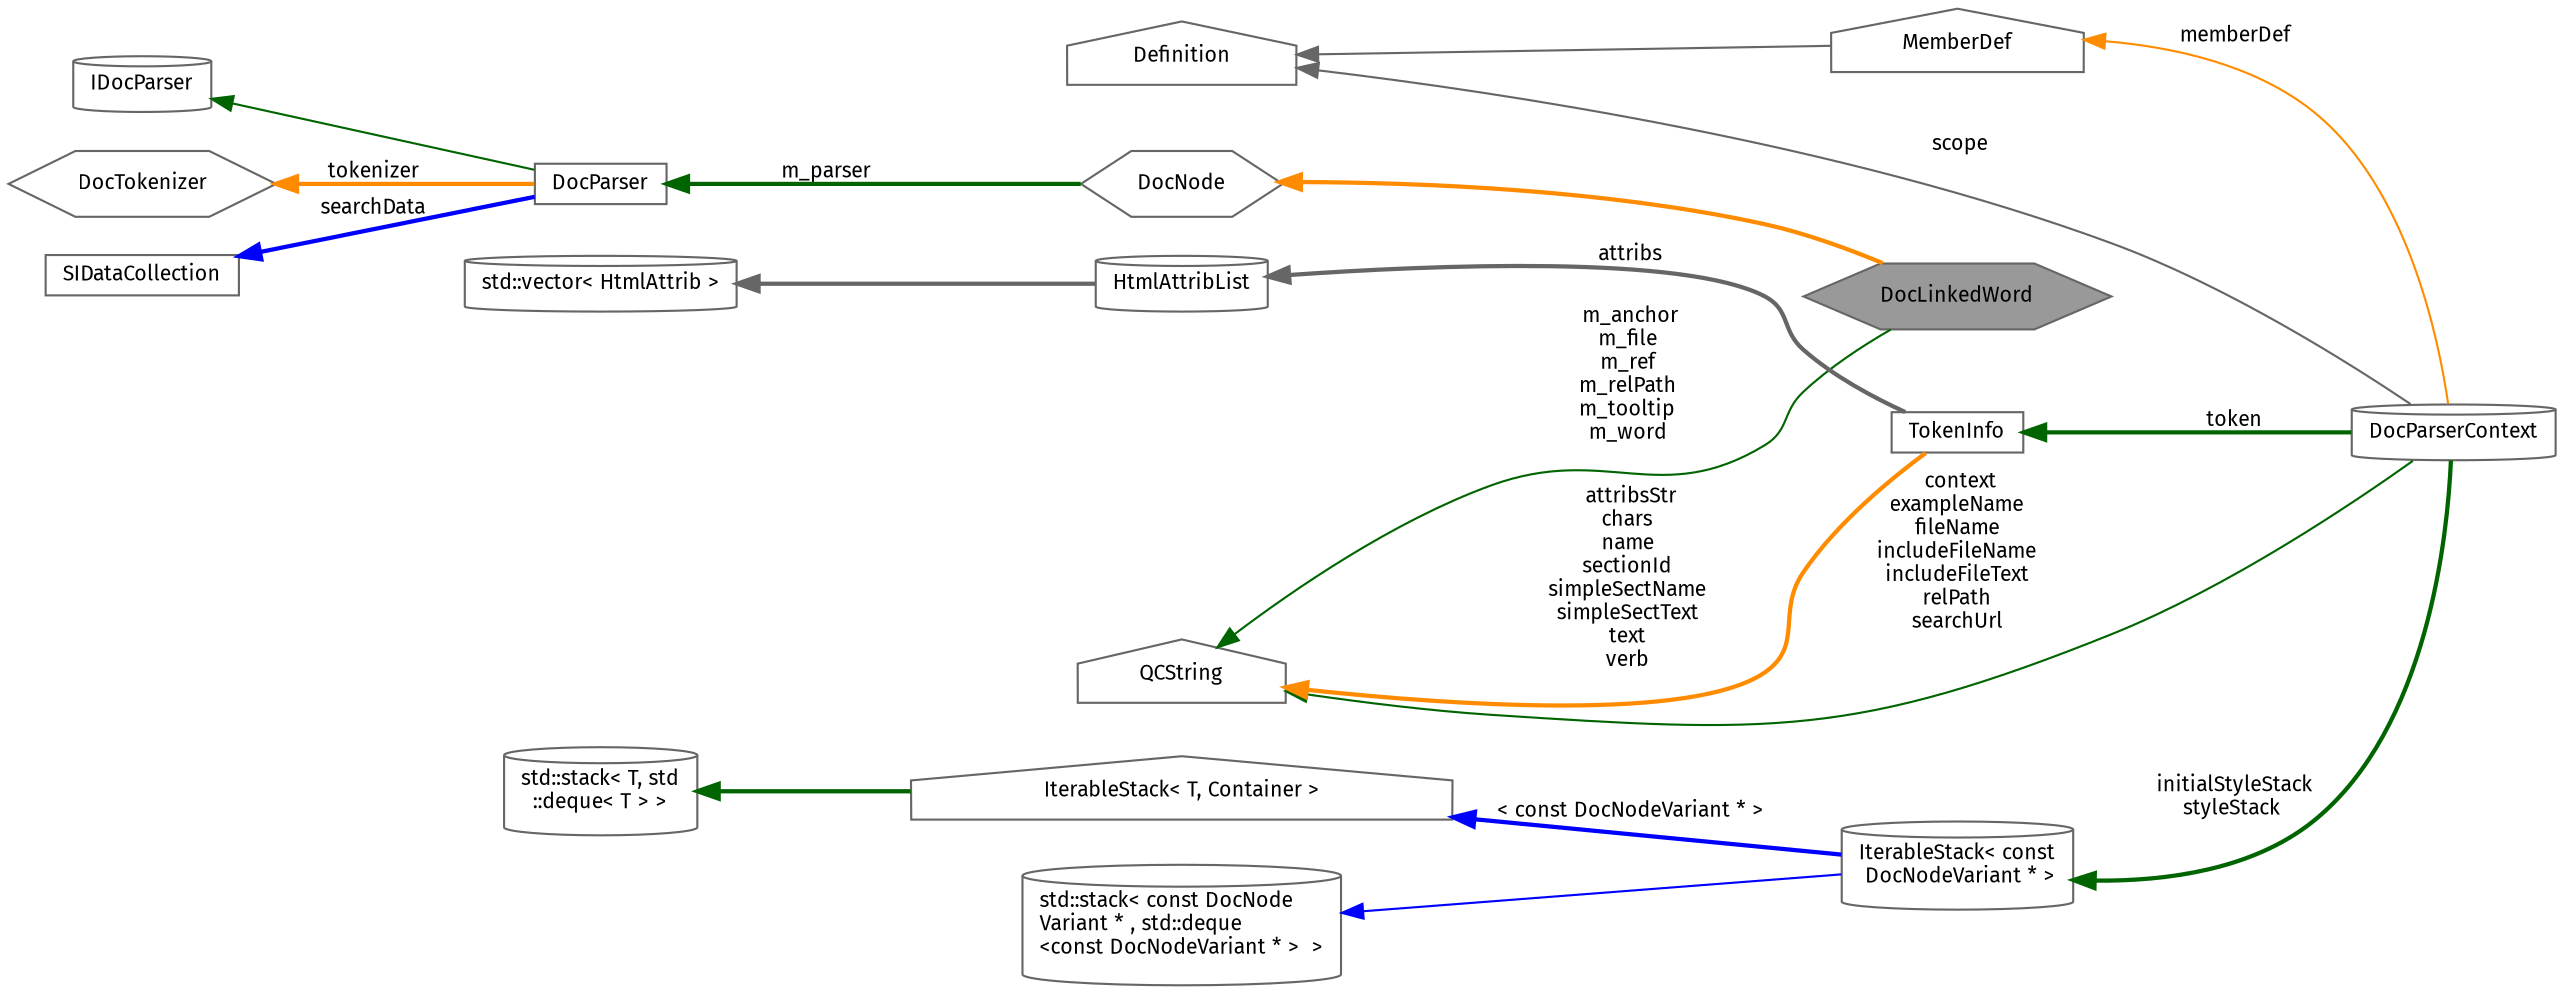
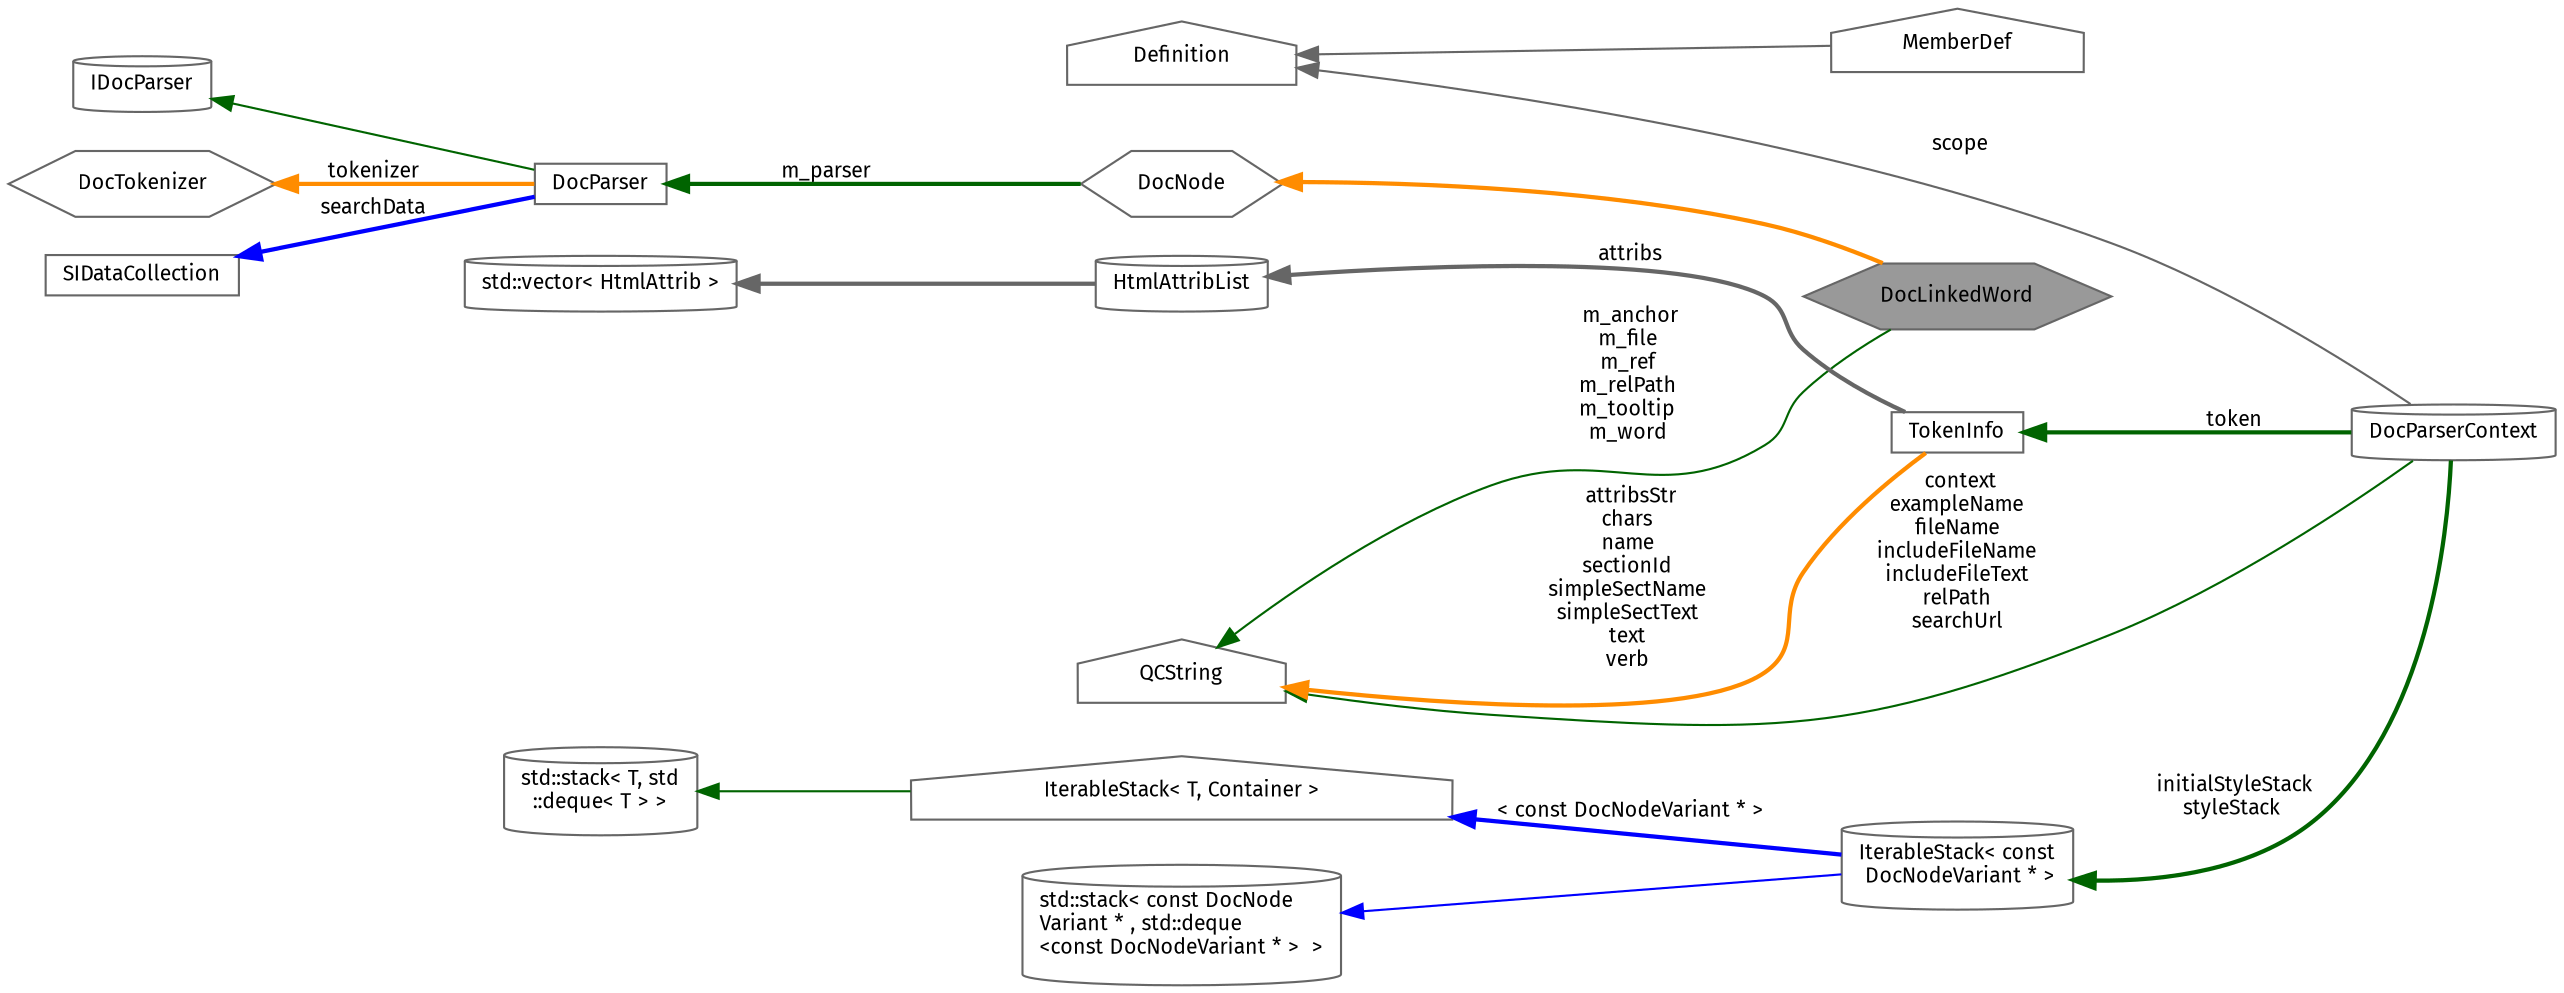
(2350, 149) -> none
(815, 791) -> (815, 791)
